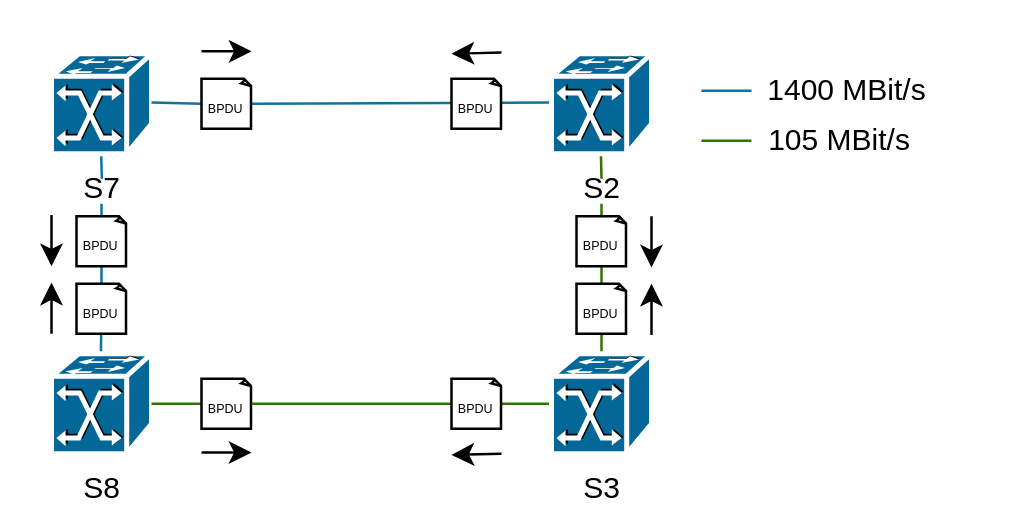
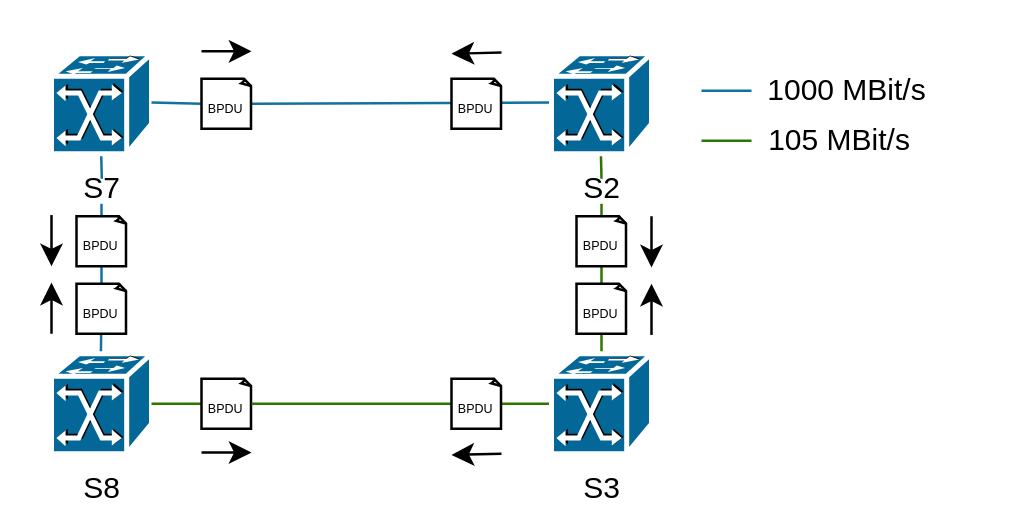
(848, 91) -> (848, 91)
